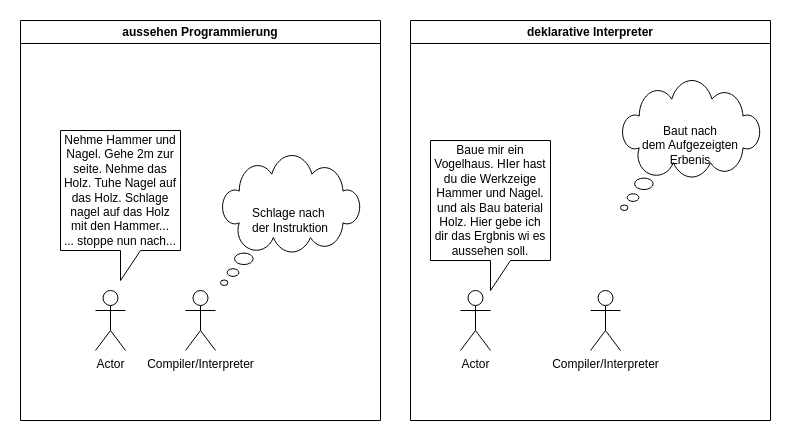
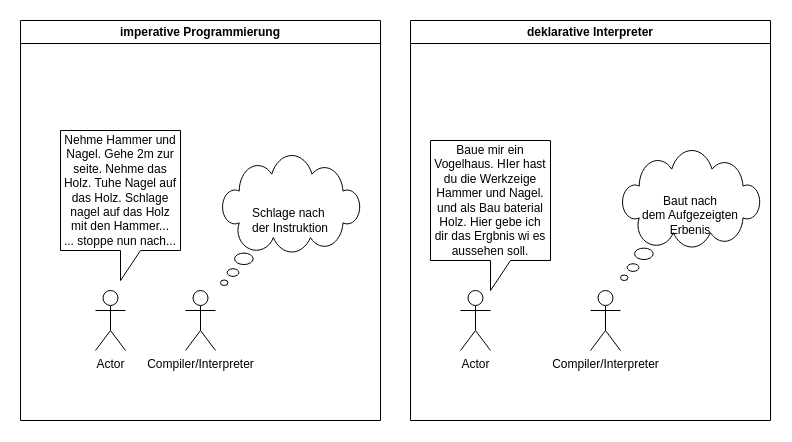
(201, 33) -> (201, 33)
(691, 146) -> (691, 216)
